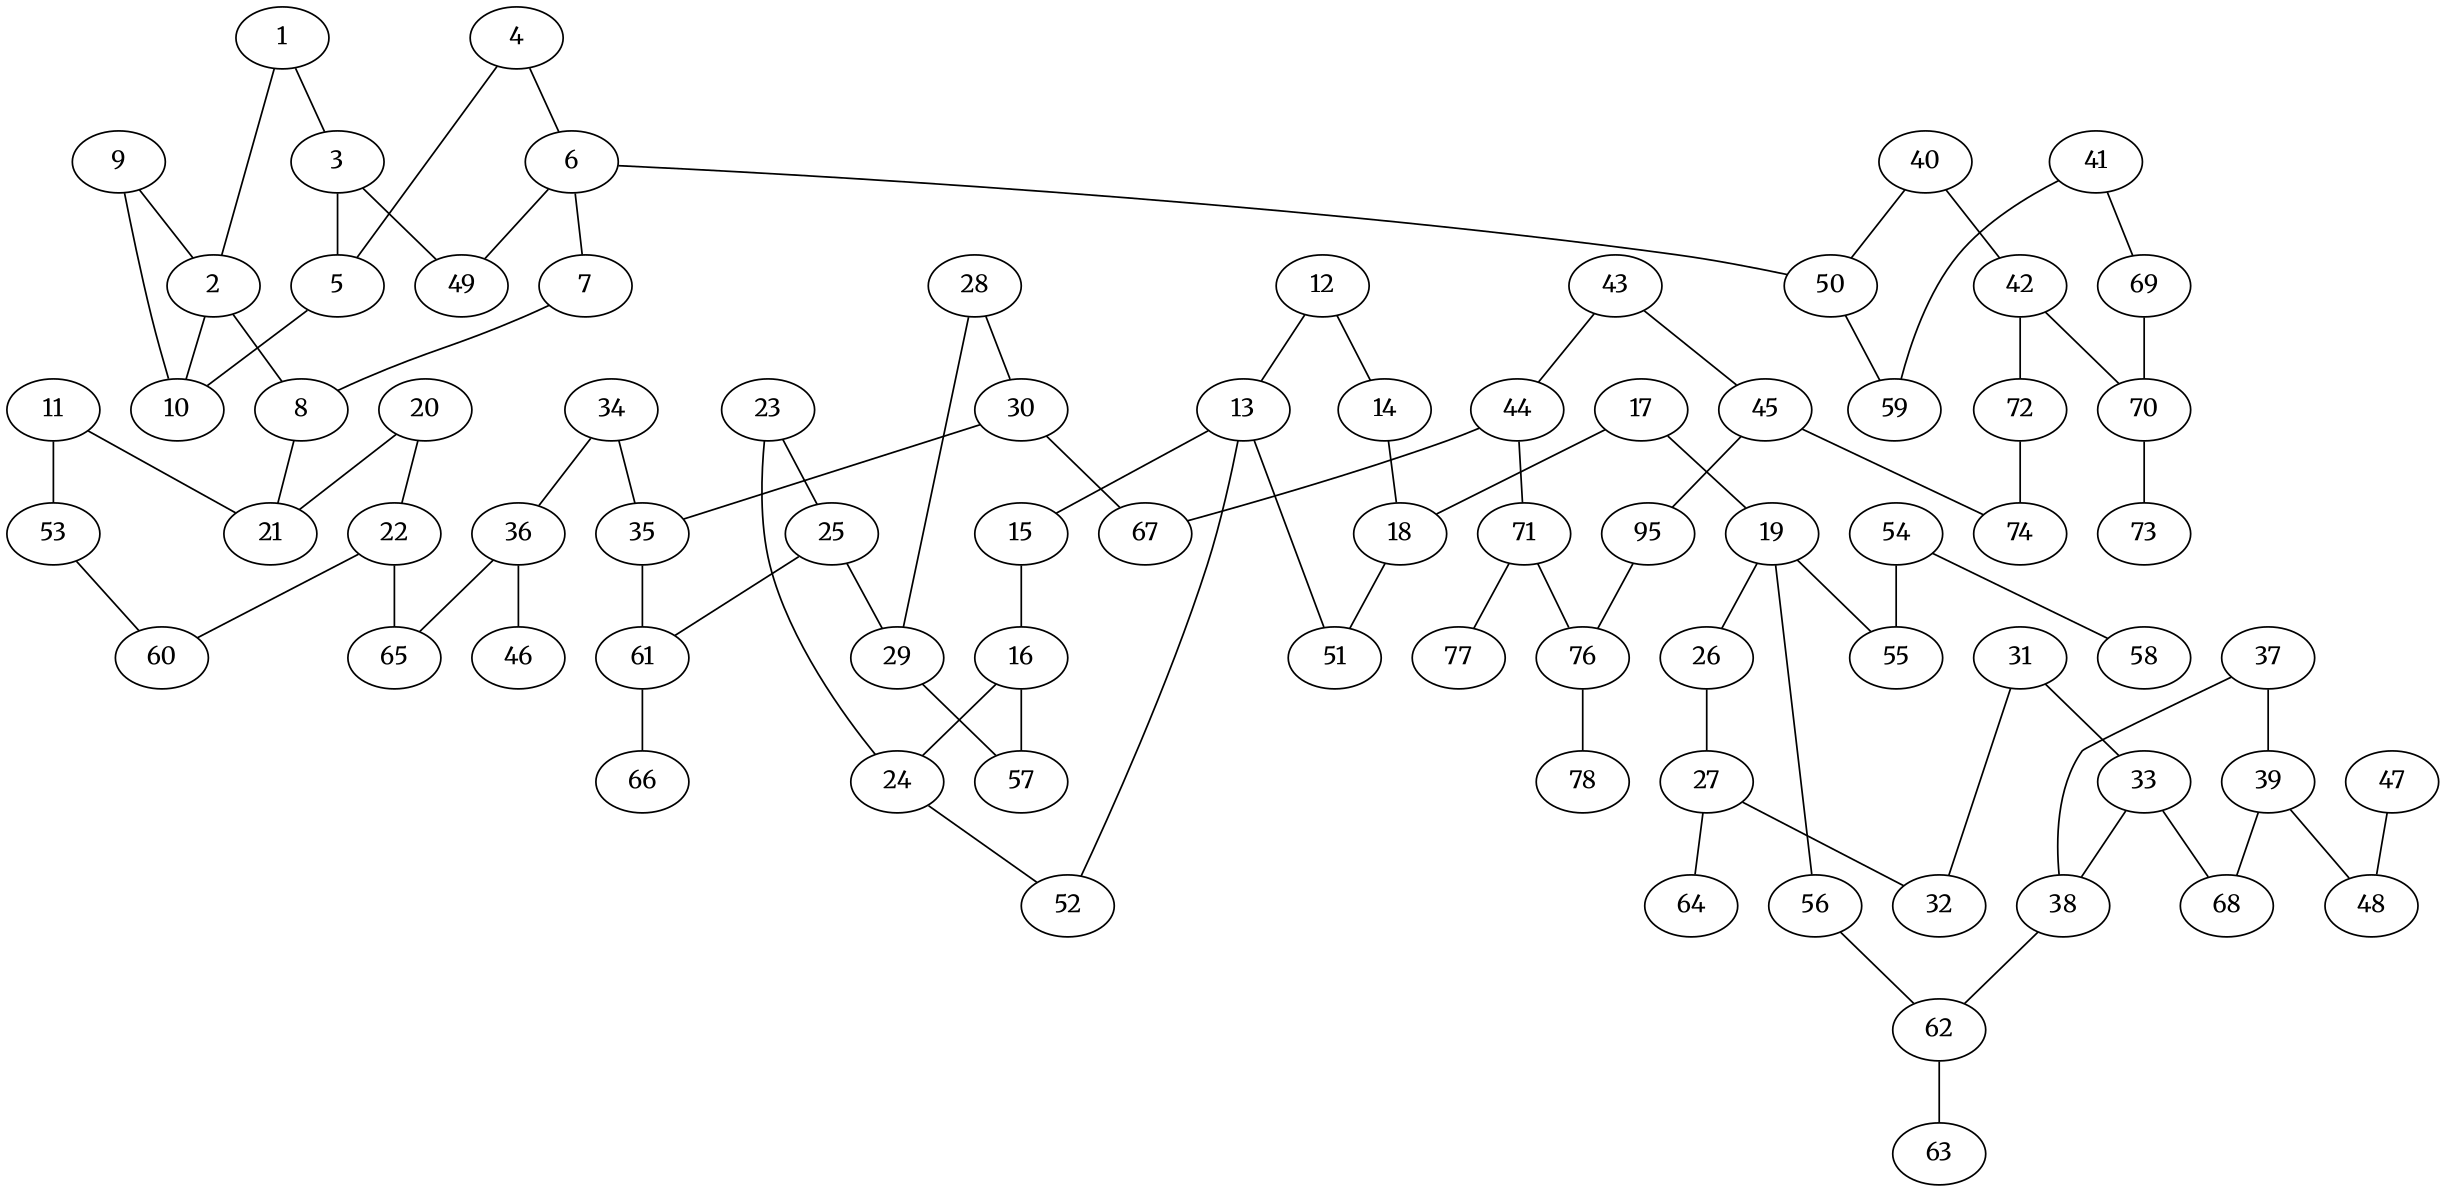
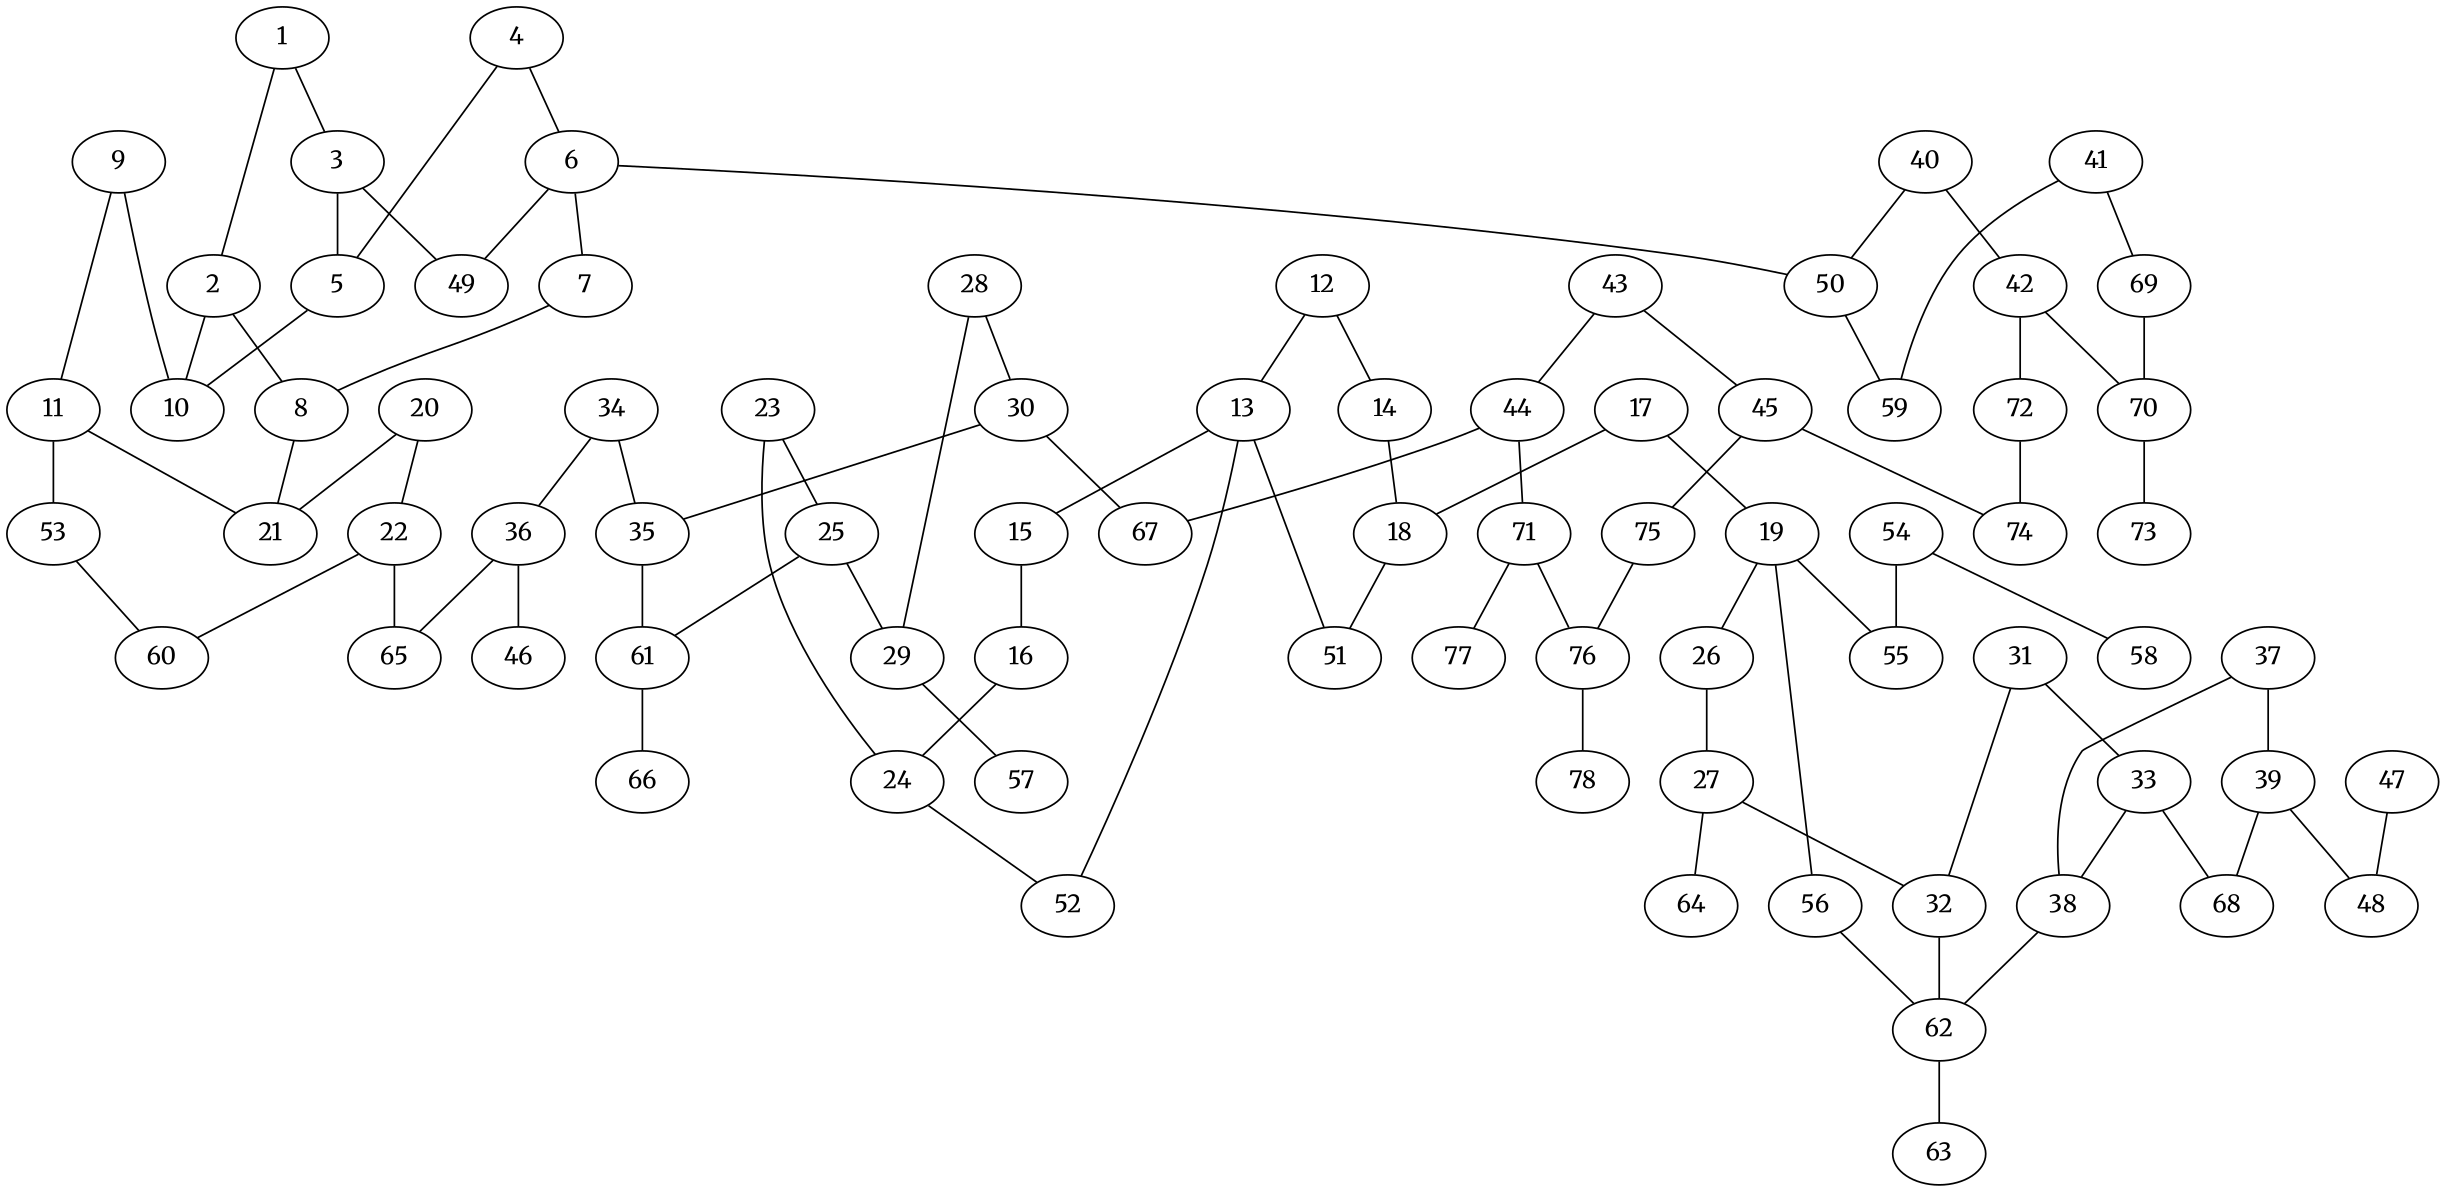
(166, 224) -> (86, 286)
(1648, 534) -> (1648, 534)
(1021, 720) -> none
none -> (1939, 968)
